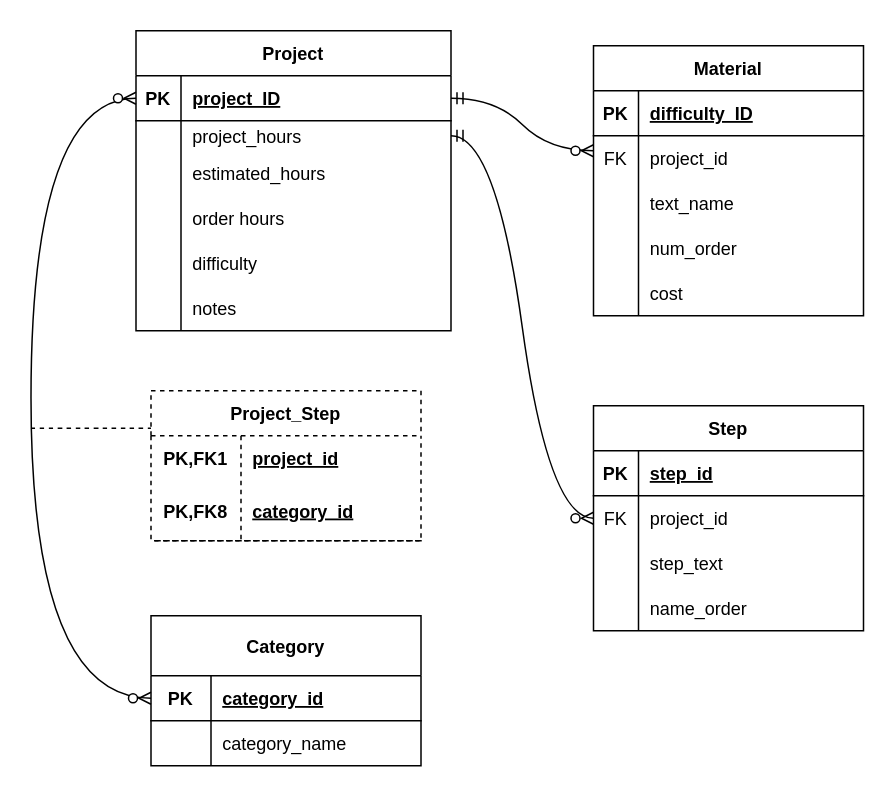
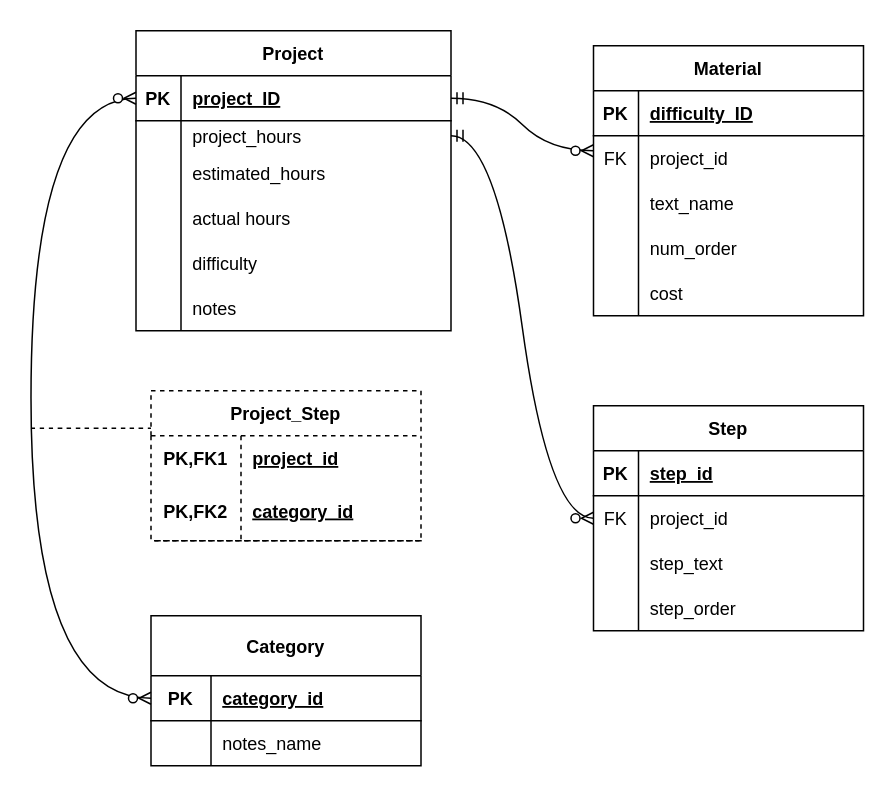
(245, 219) -> (248, 219)
(195, 512) -> (195, 512)
(700, 609) -> (700, 609)
(288, 744) -> (272, 744)
